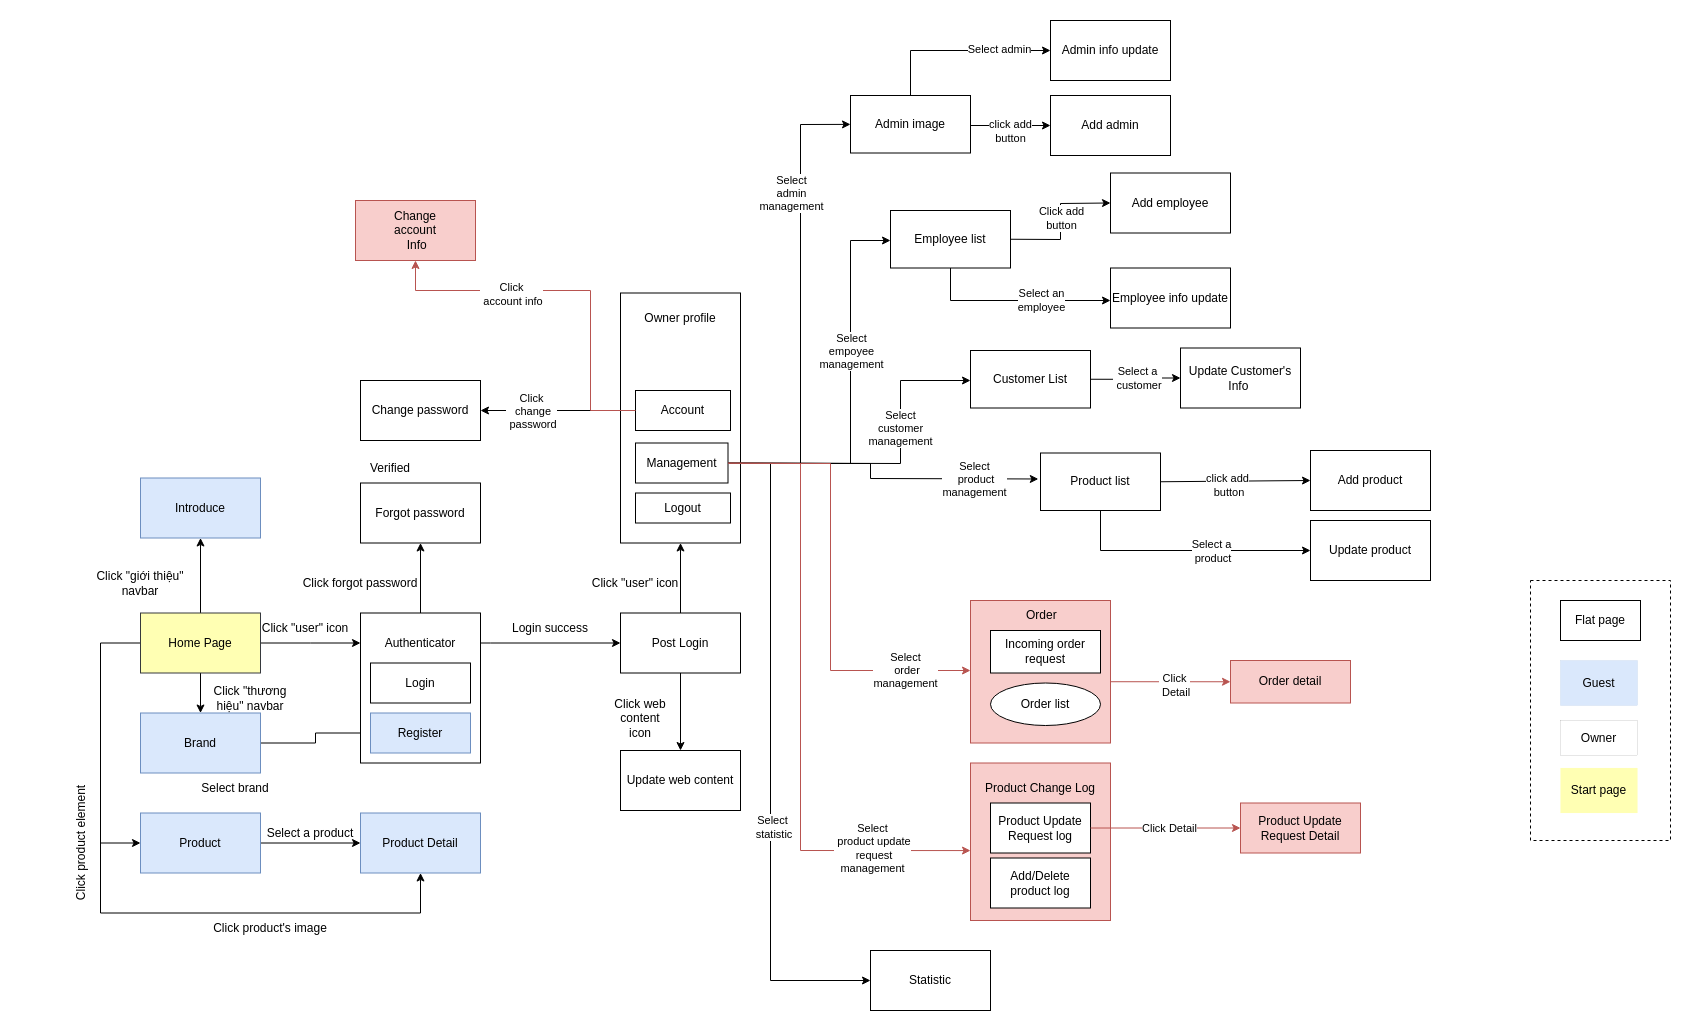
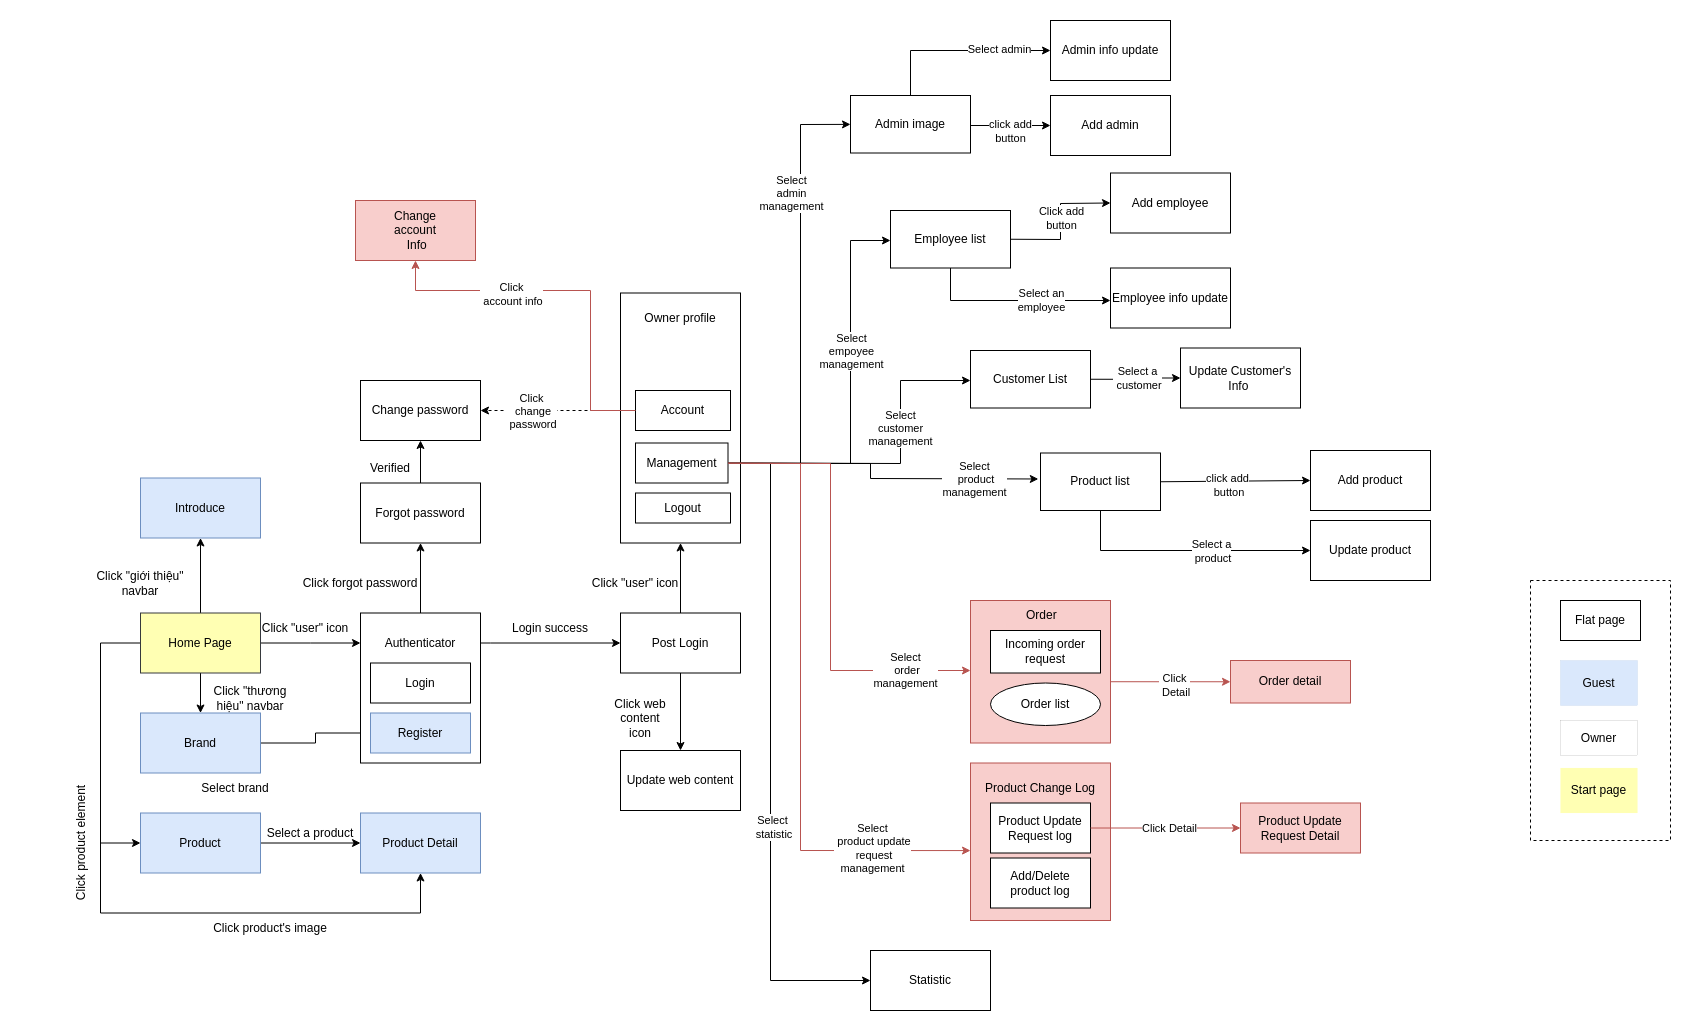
(572, 411) -> (572, 411)
none -> (421, 465)
